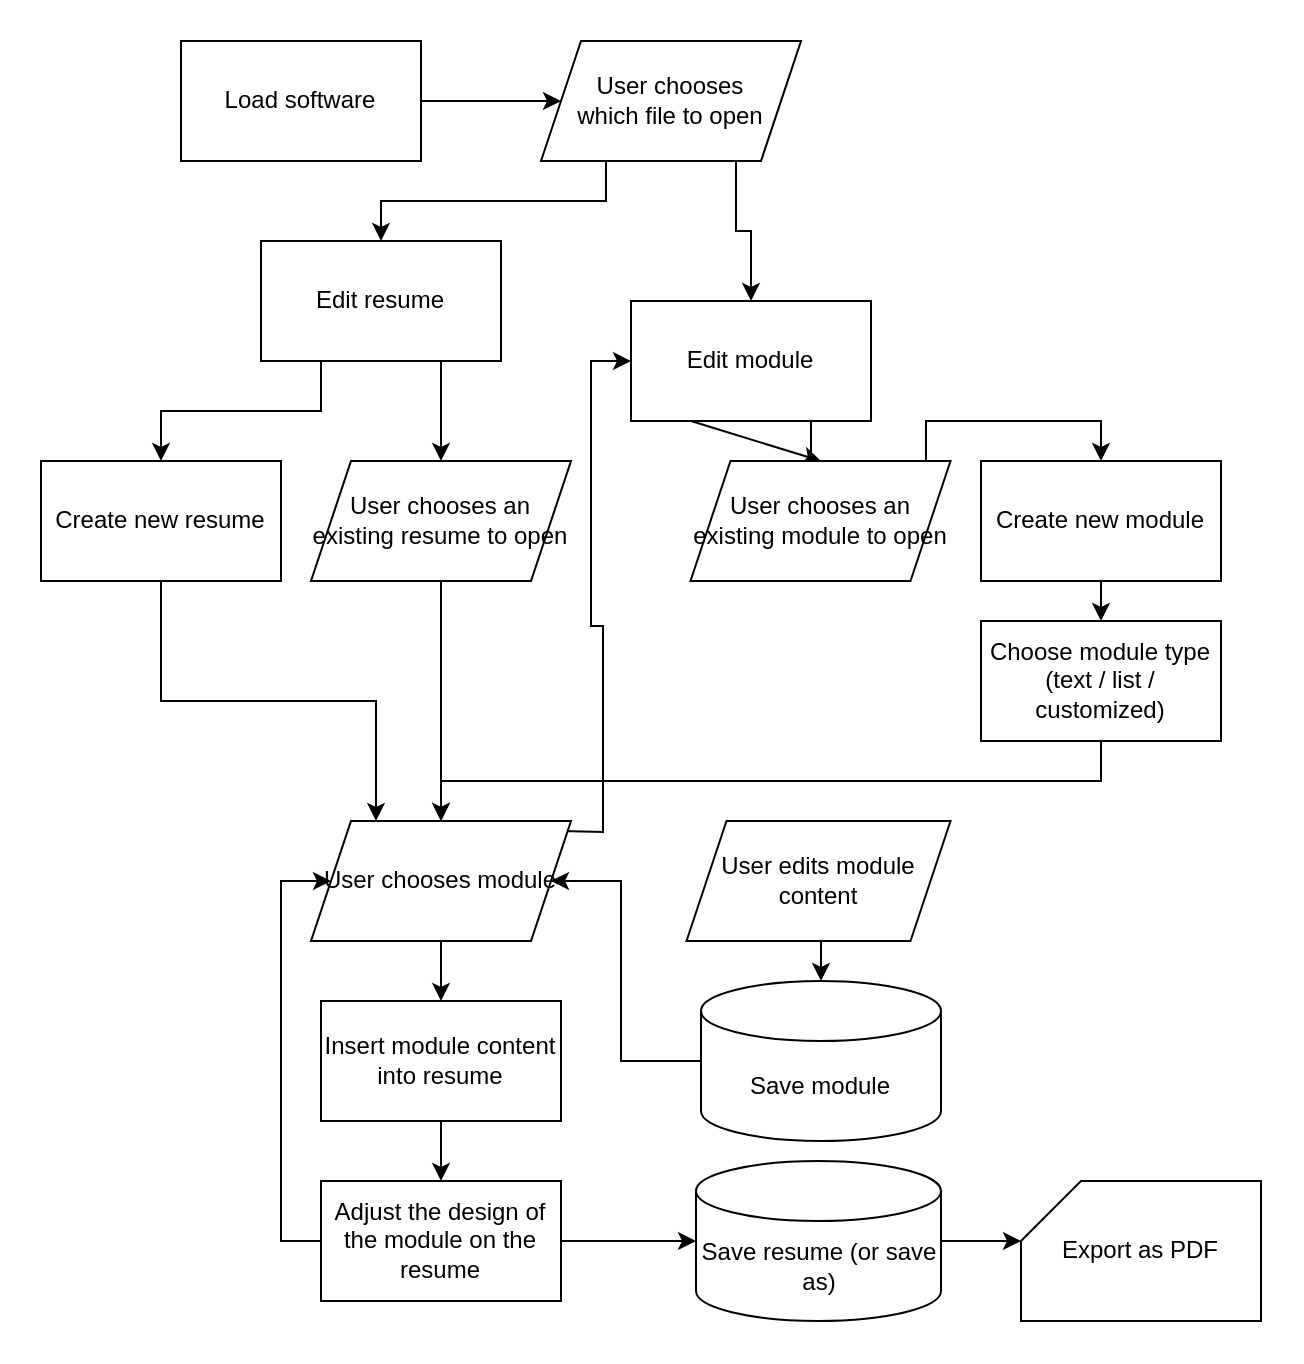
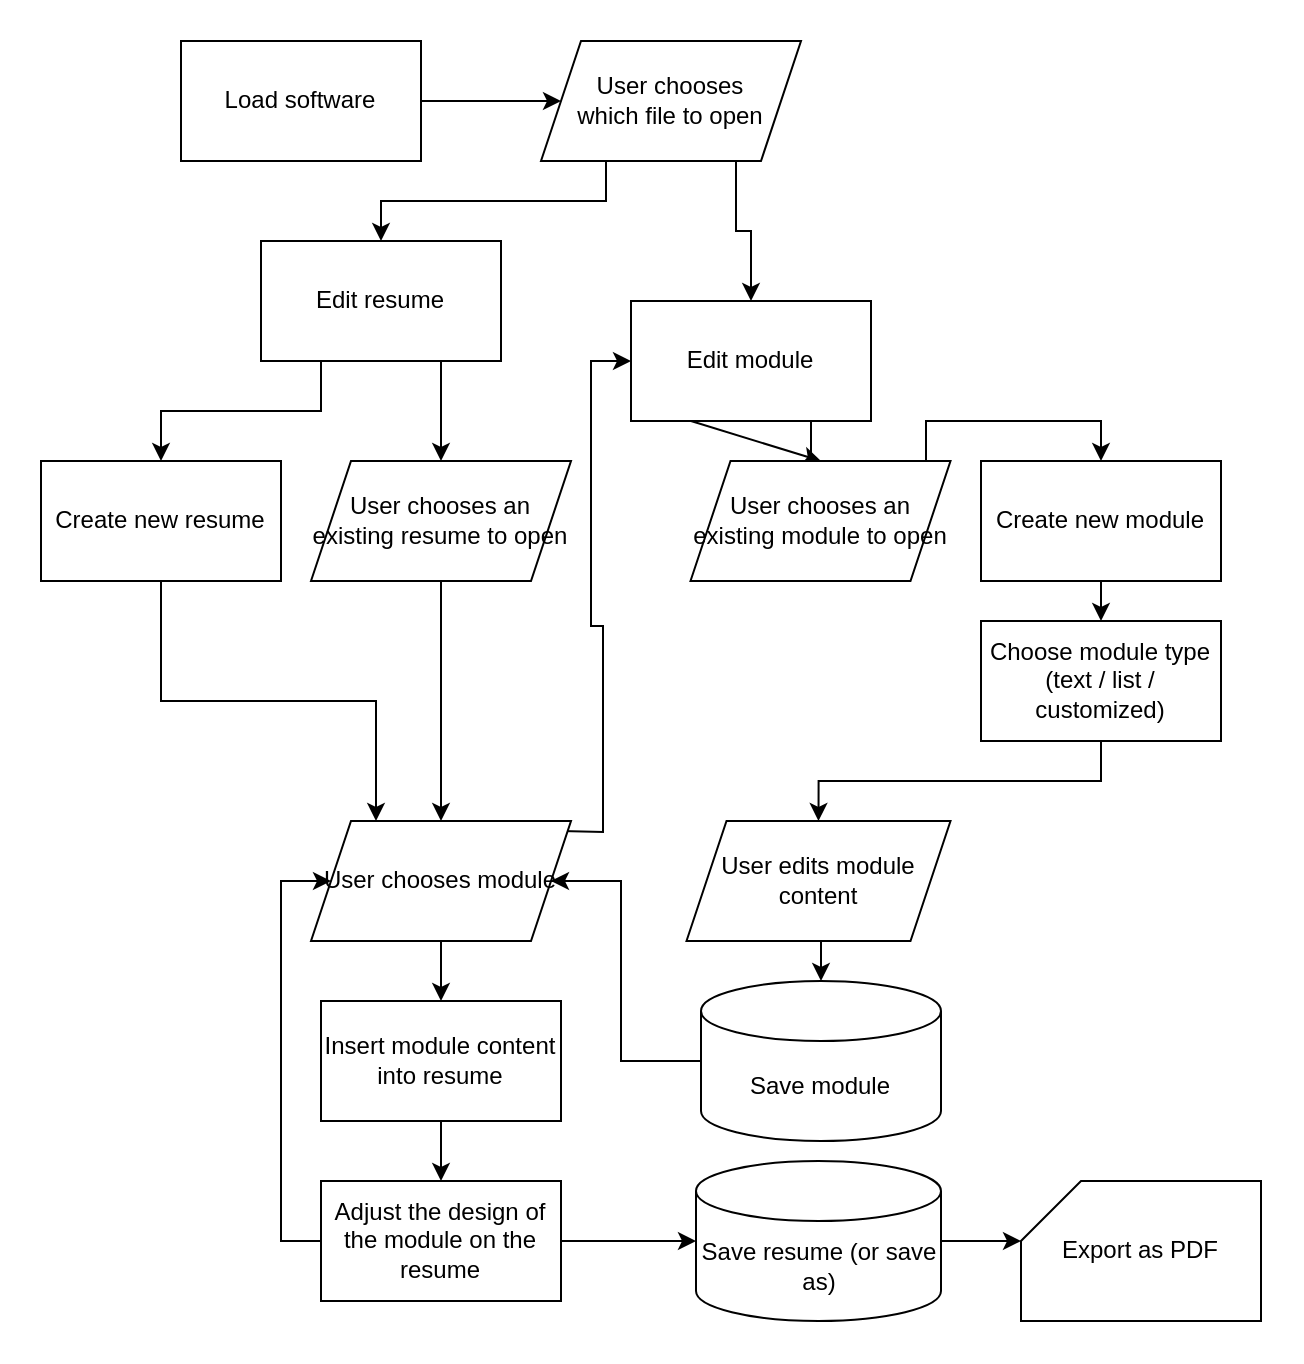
(633, 781) -> (819, 793)
